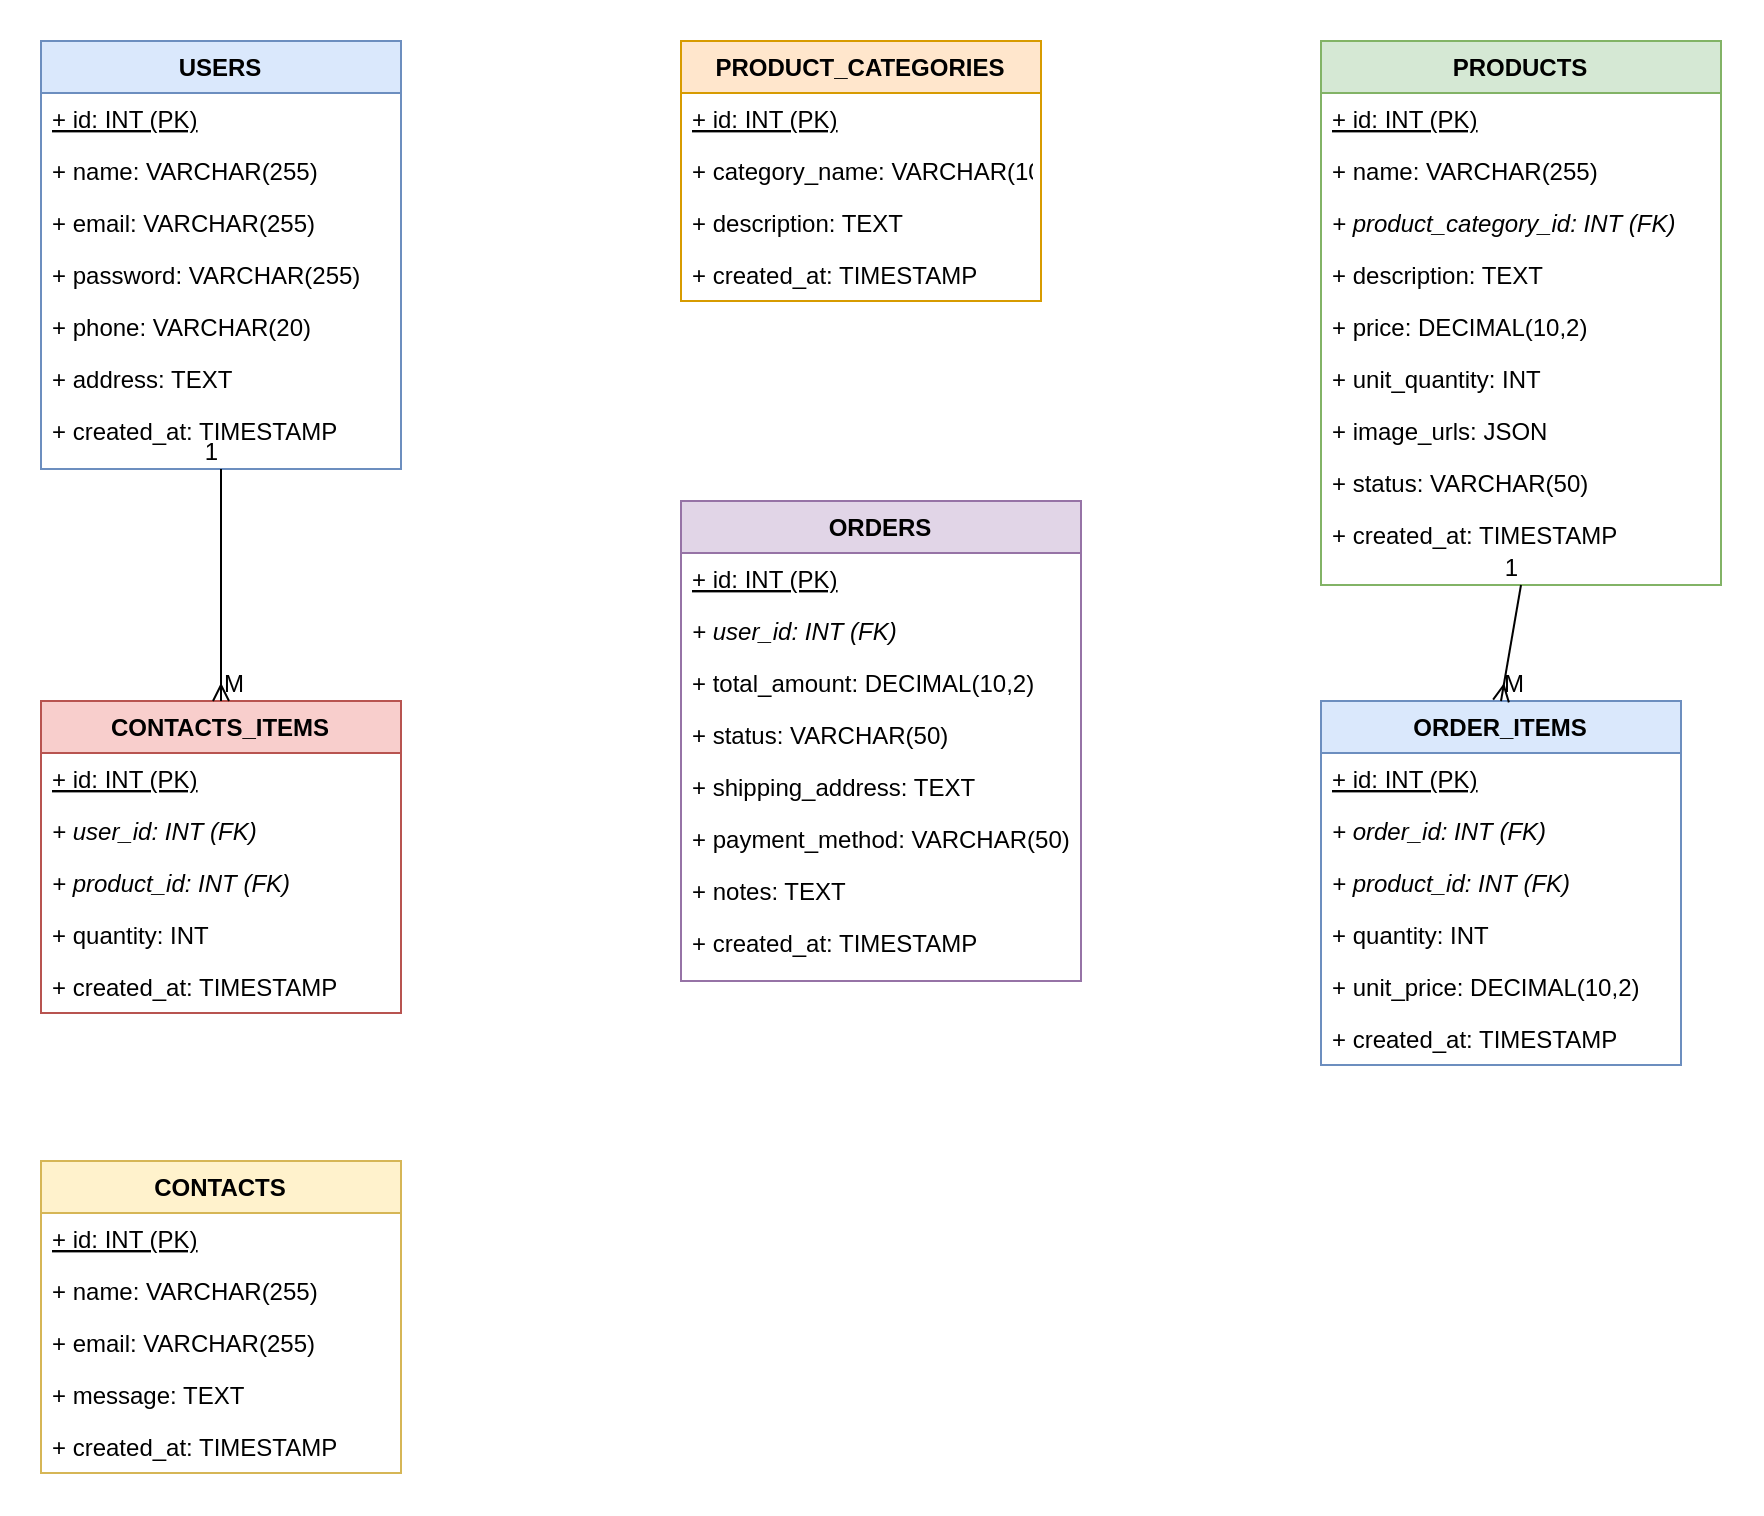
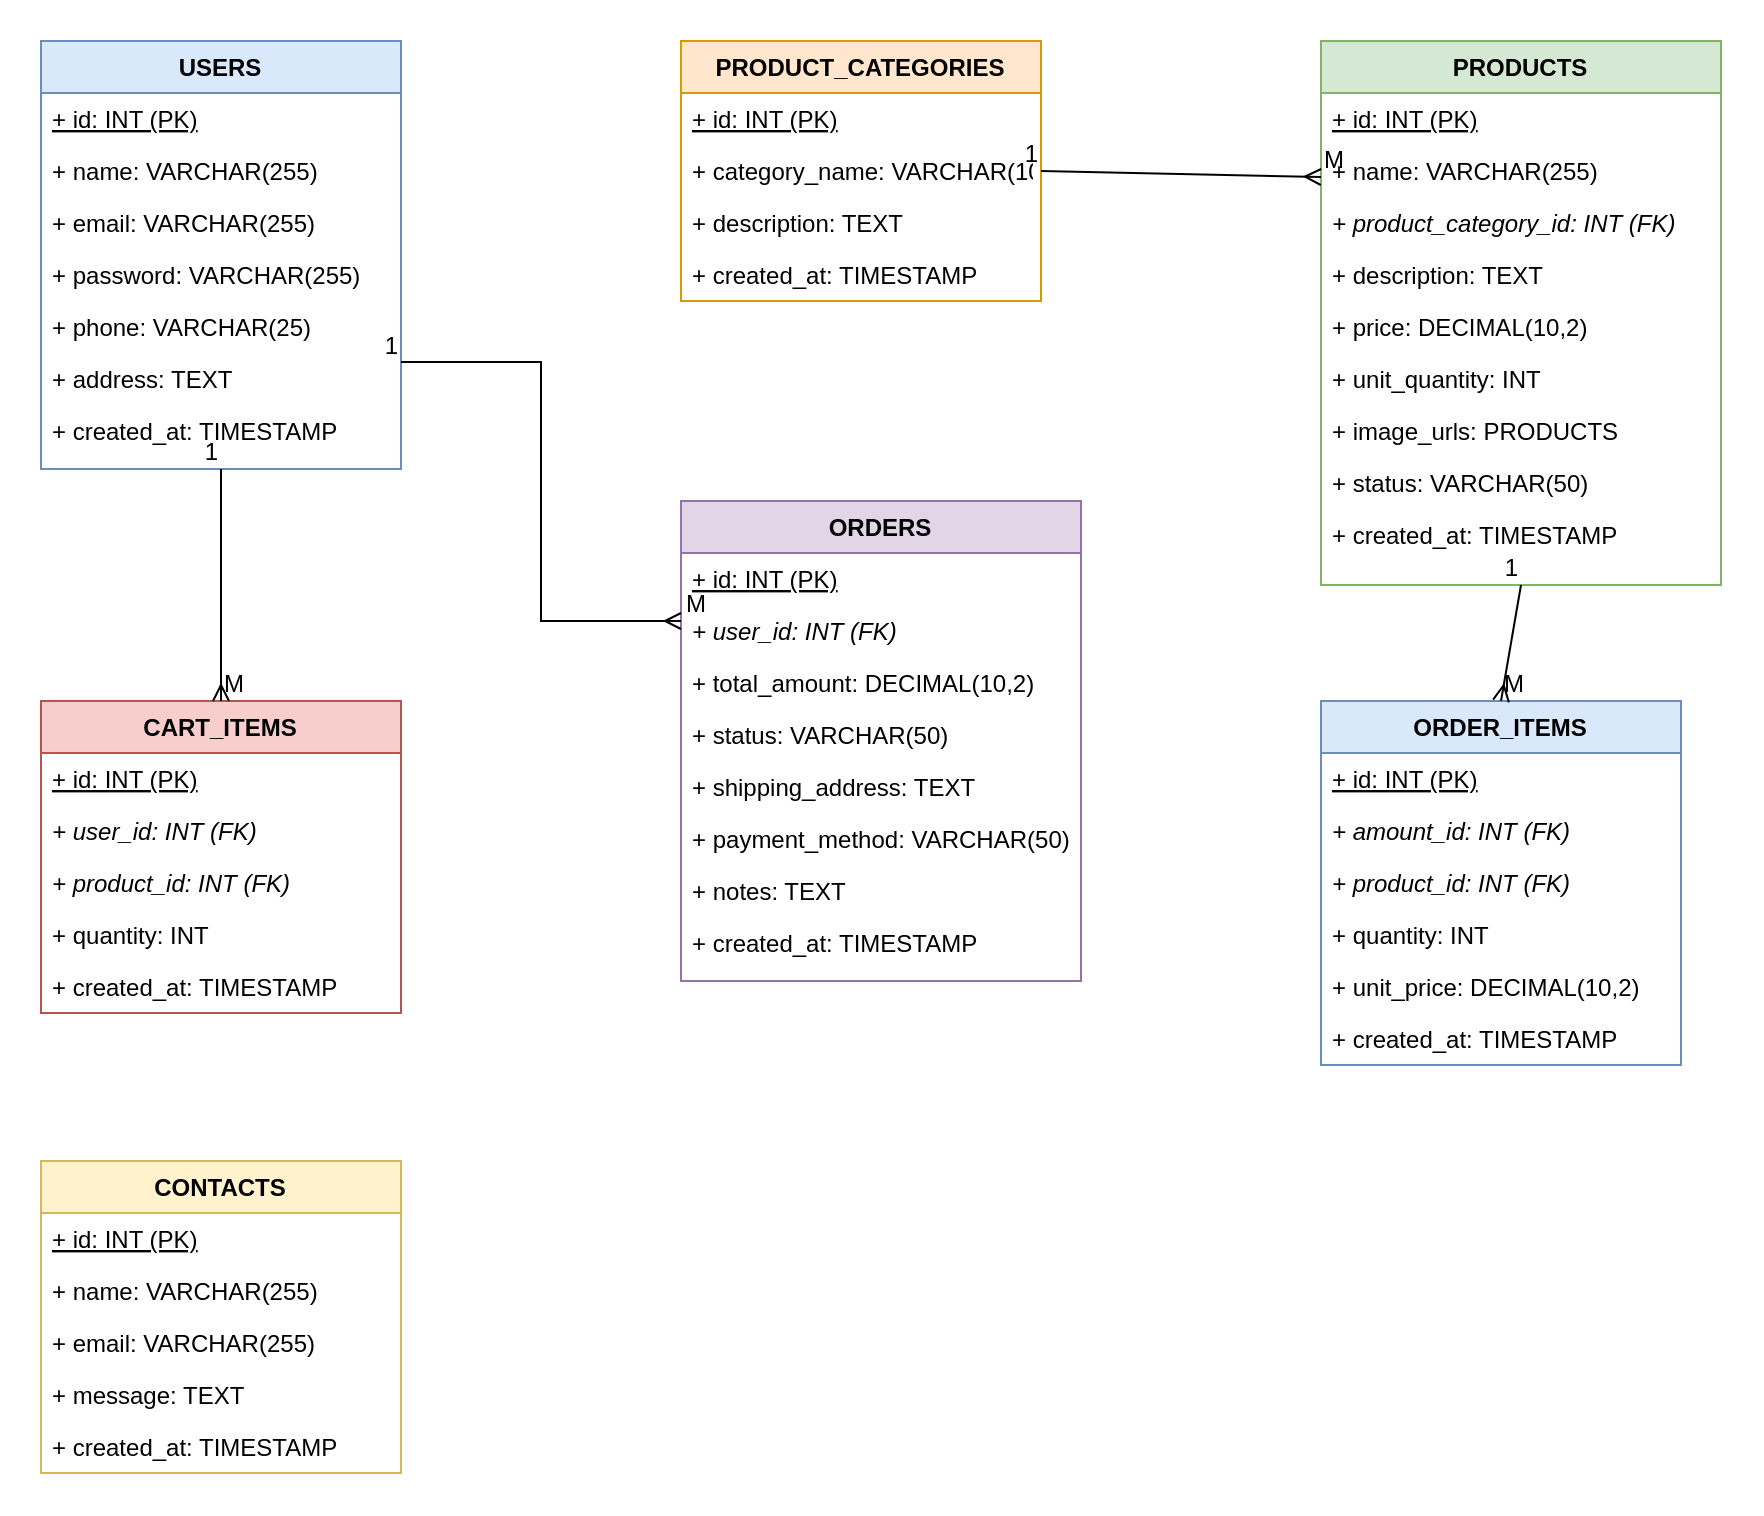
none -> (1181, 174)
(177, 328) -> (177, 328)
(1437, 432) -> (1464, 432)
none -> (541, 491)
(220, 728) -> (220, 728)
(1451, 832) -> (1458, 832)
